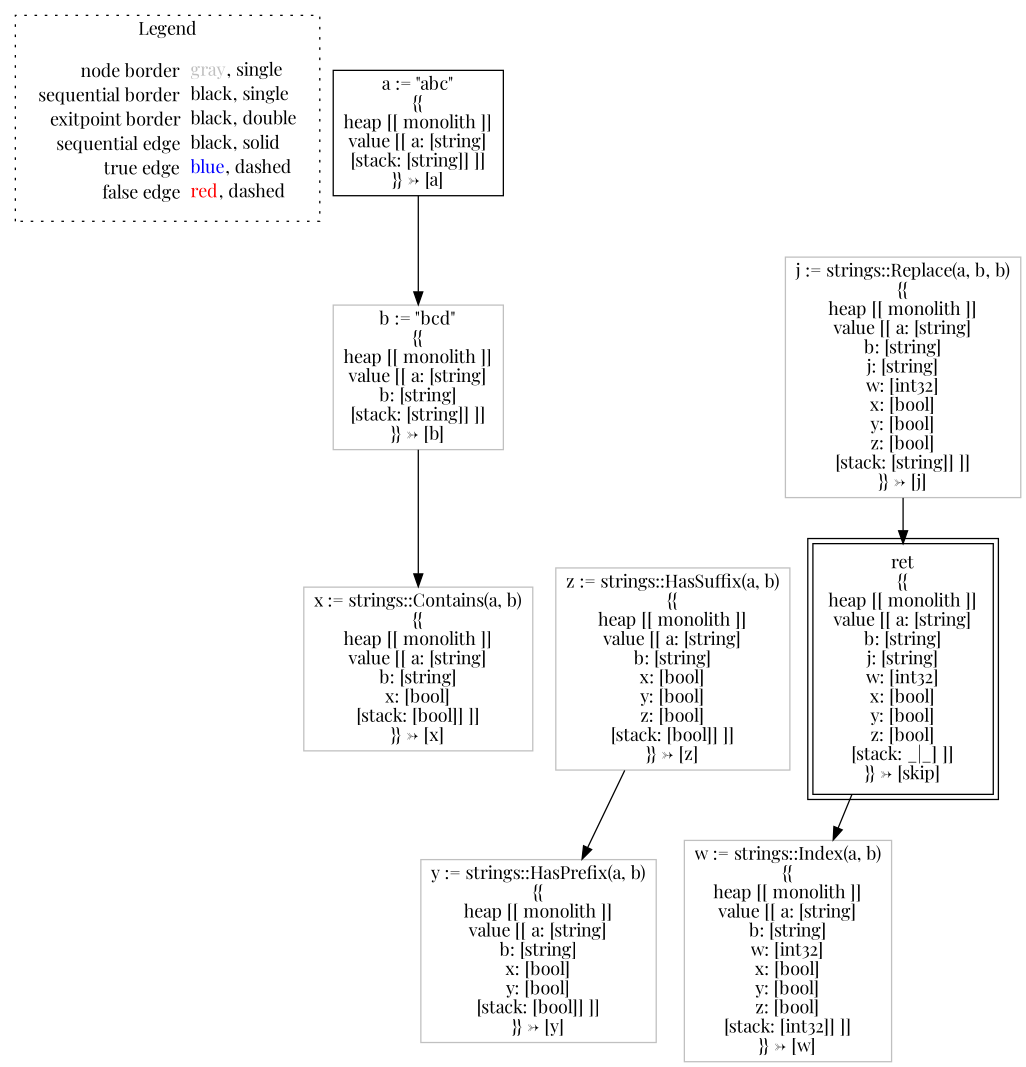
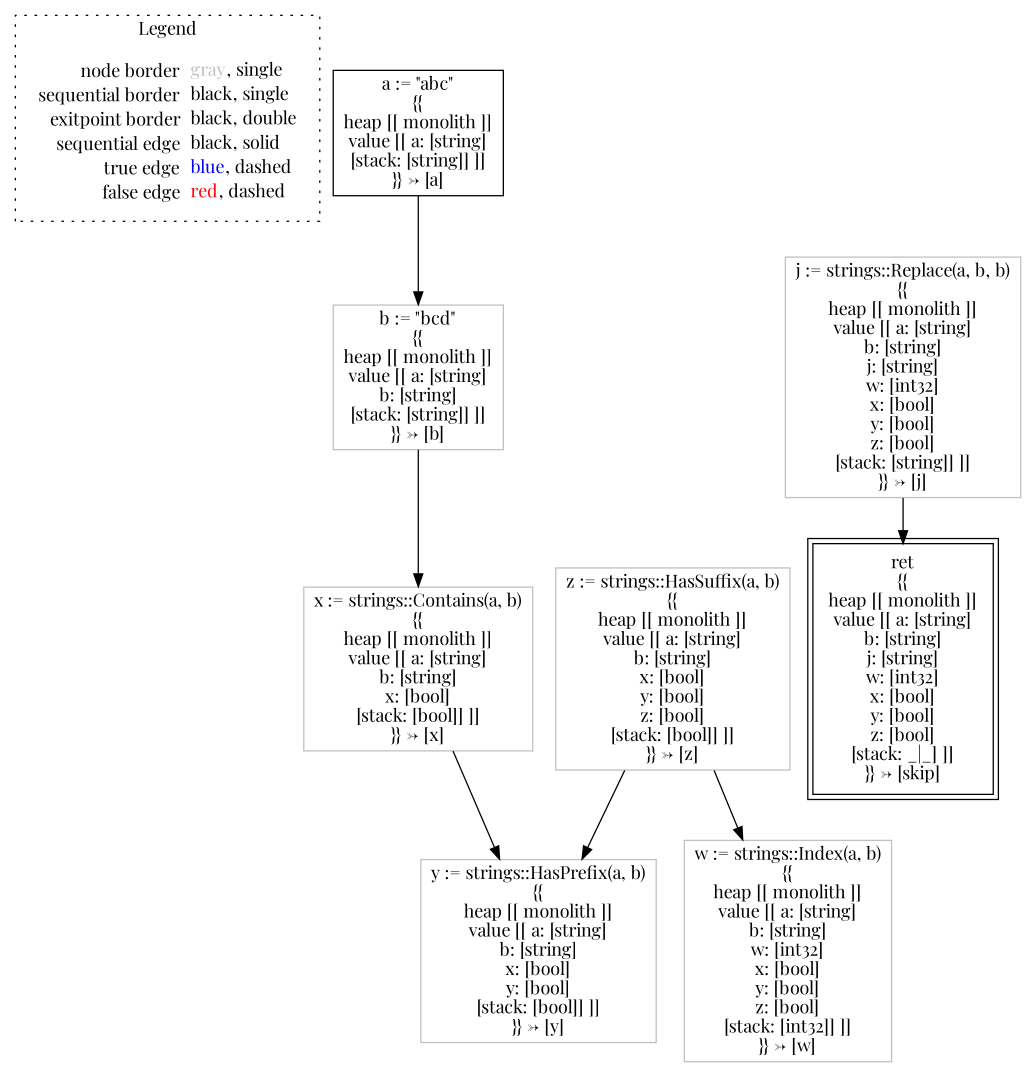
none -> (474, 799)
(845, 811) -> (726, 799)
